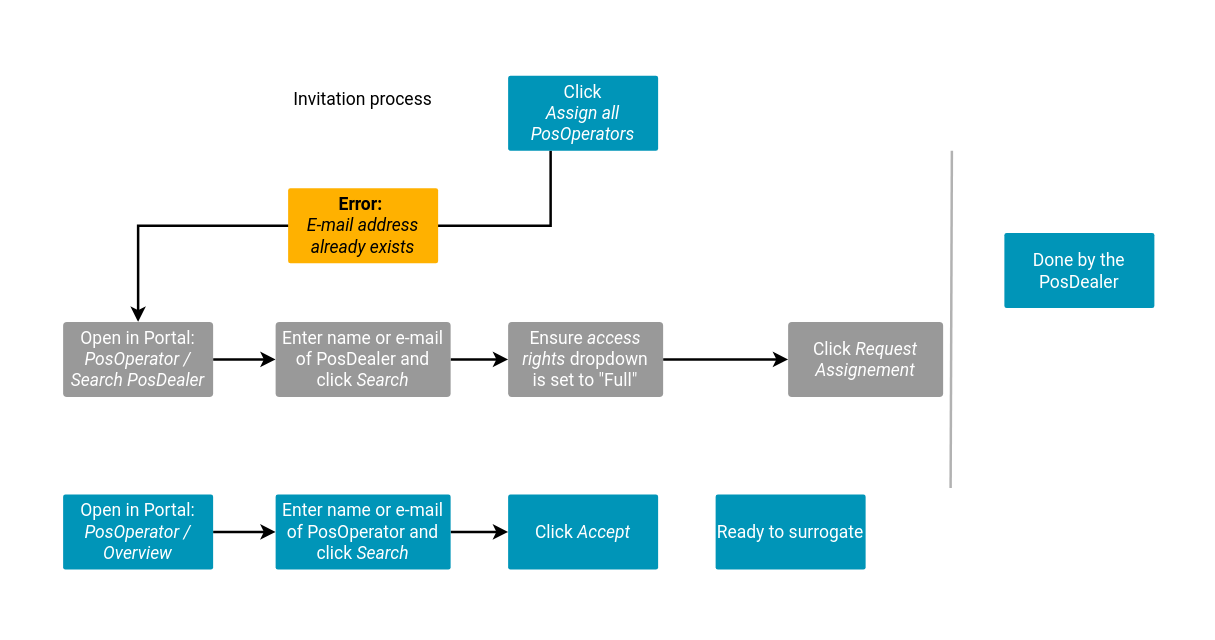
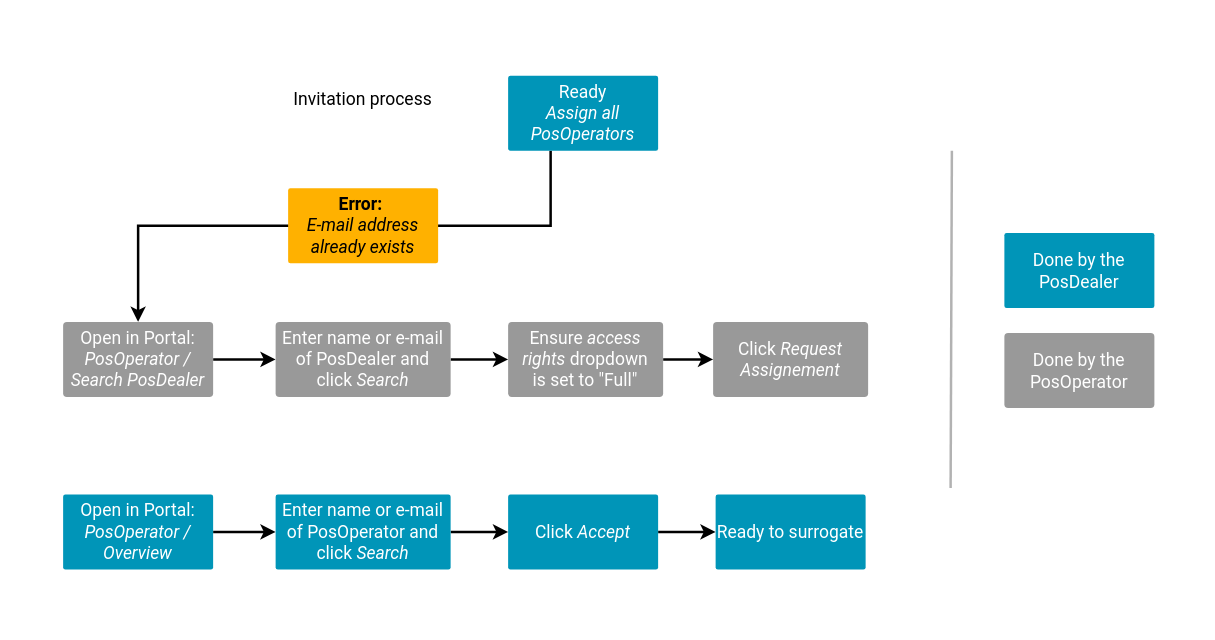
(583, 113) -> (583, 113)
(866, 359) -> (791, 359)
none -> (1079, 370)
none -> (681, 532)
